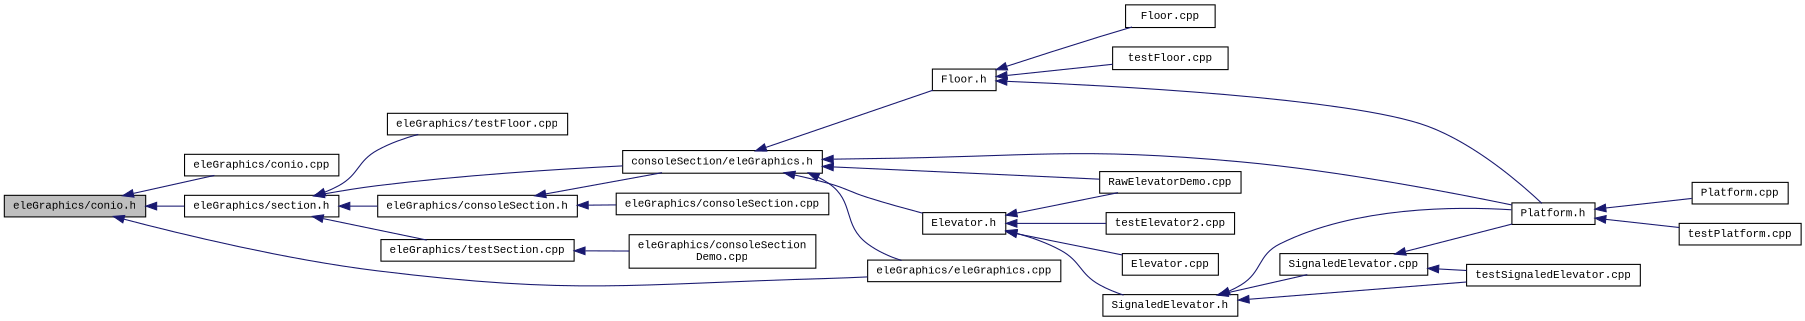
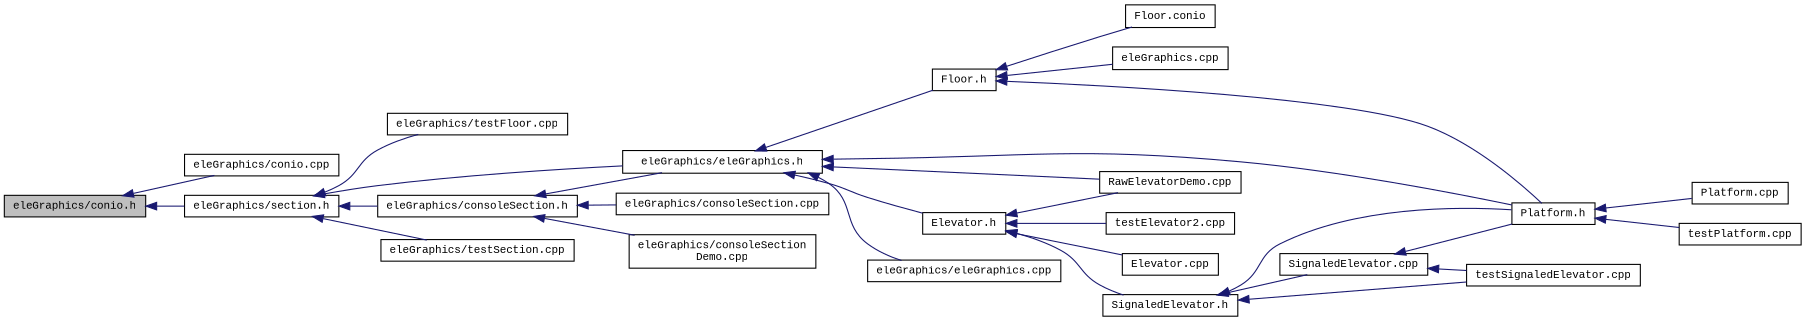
(1170, 16) -> (1170, 16)
(1170, 58) -> (1170, 58)
(723, 162) -> (723, 162)
(607, 251) -> (590, 227)
(493, 282) -> none
